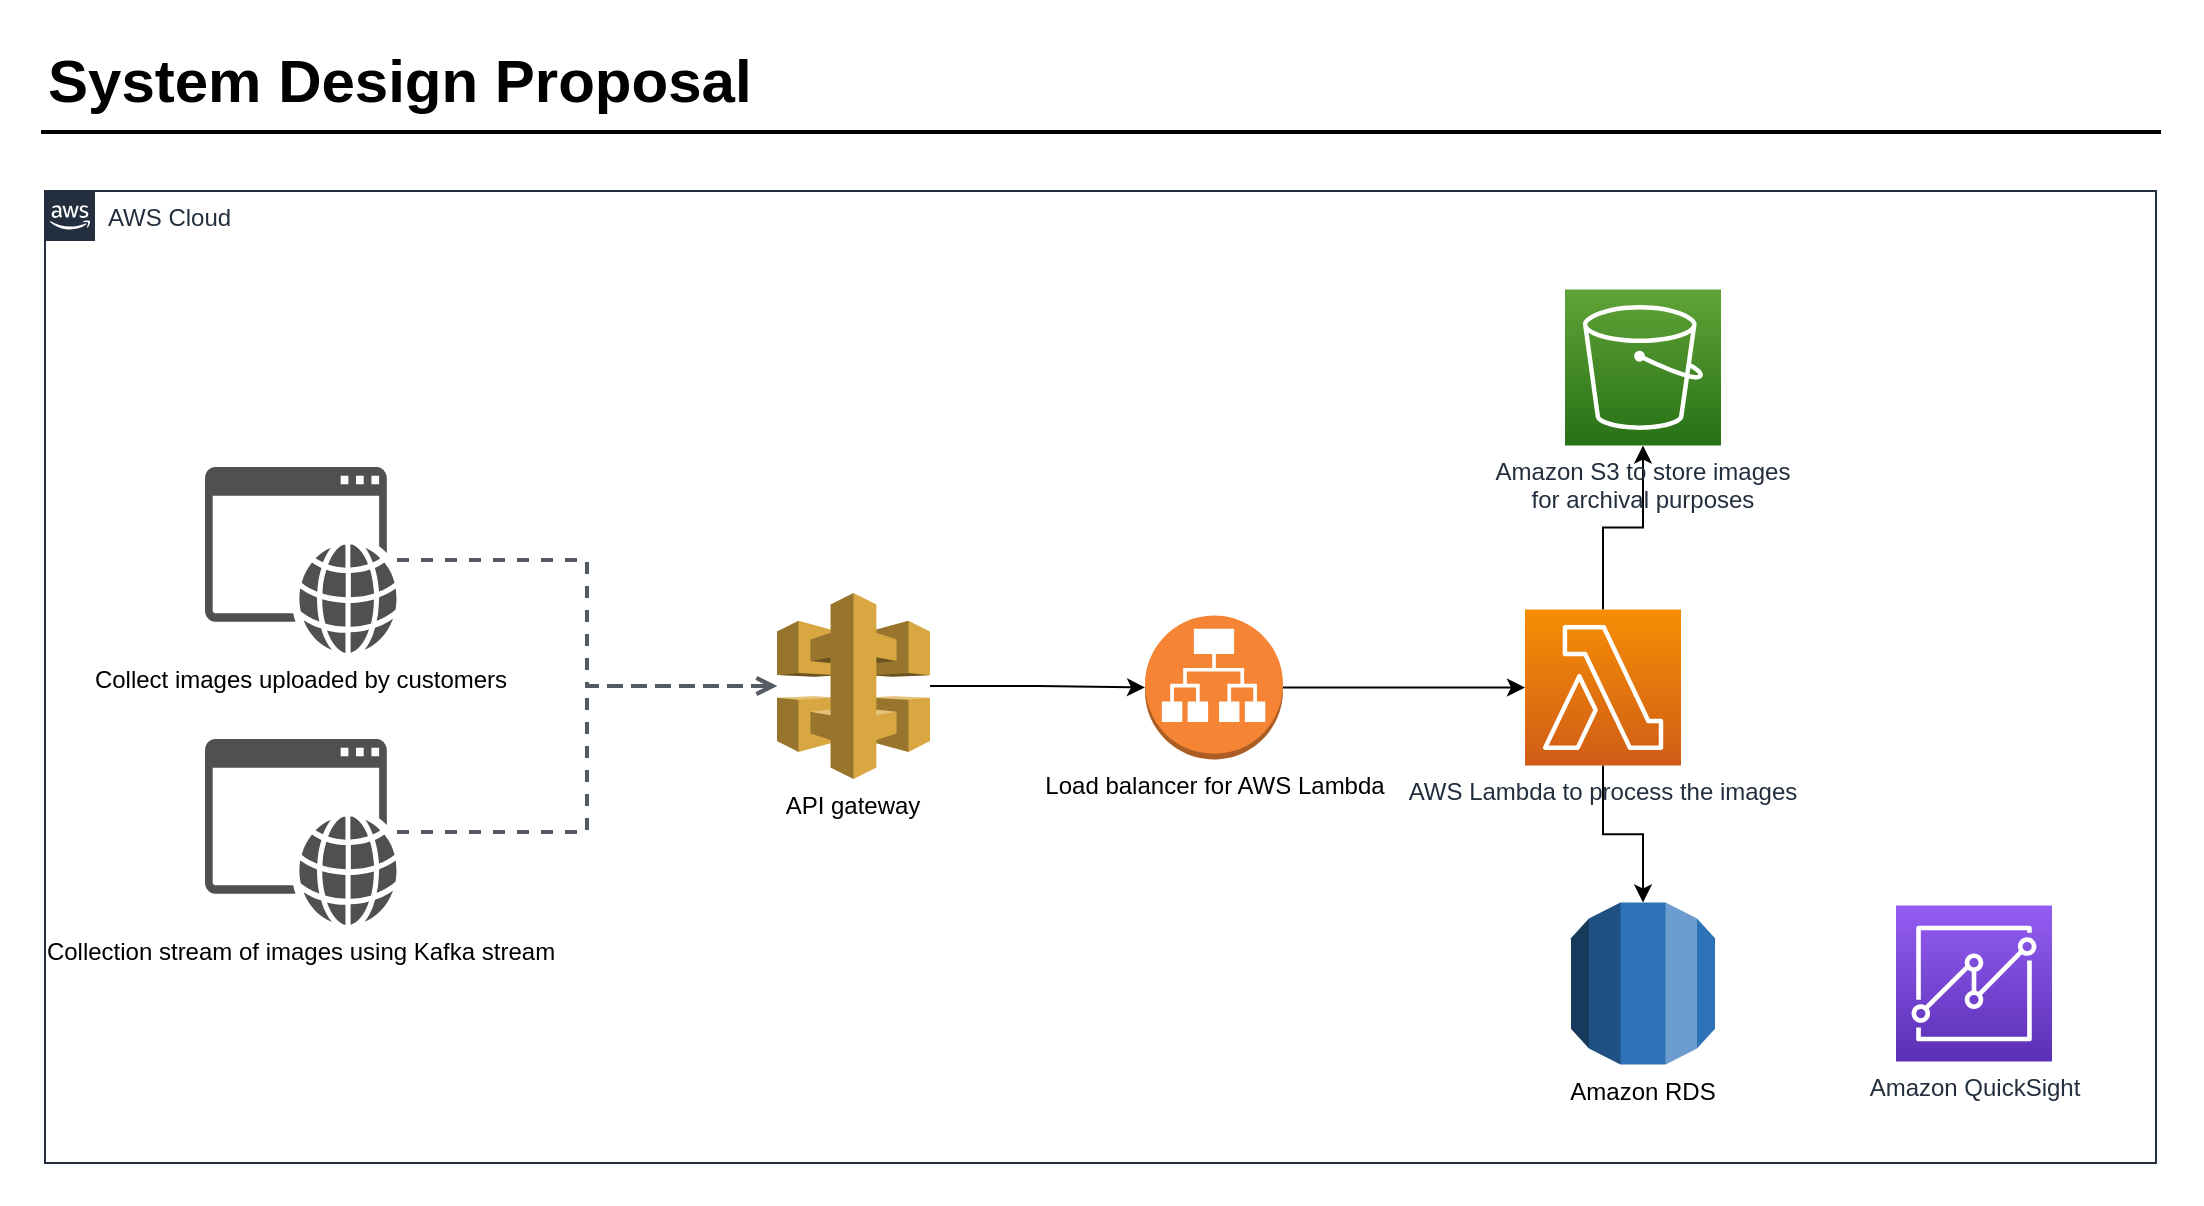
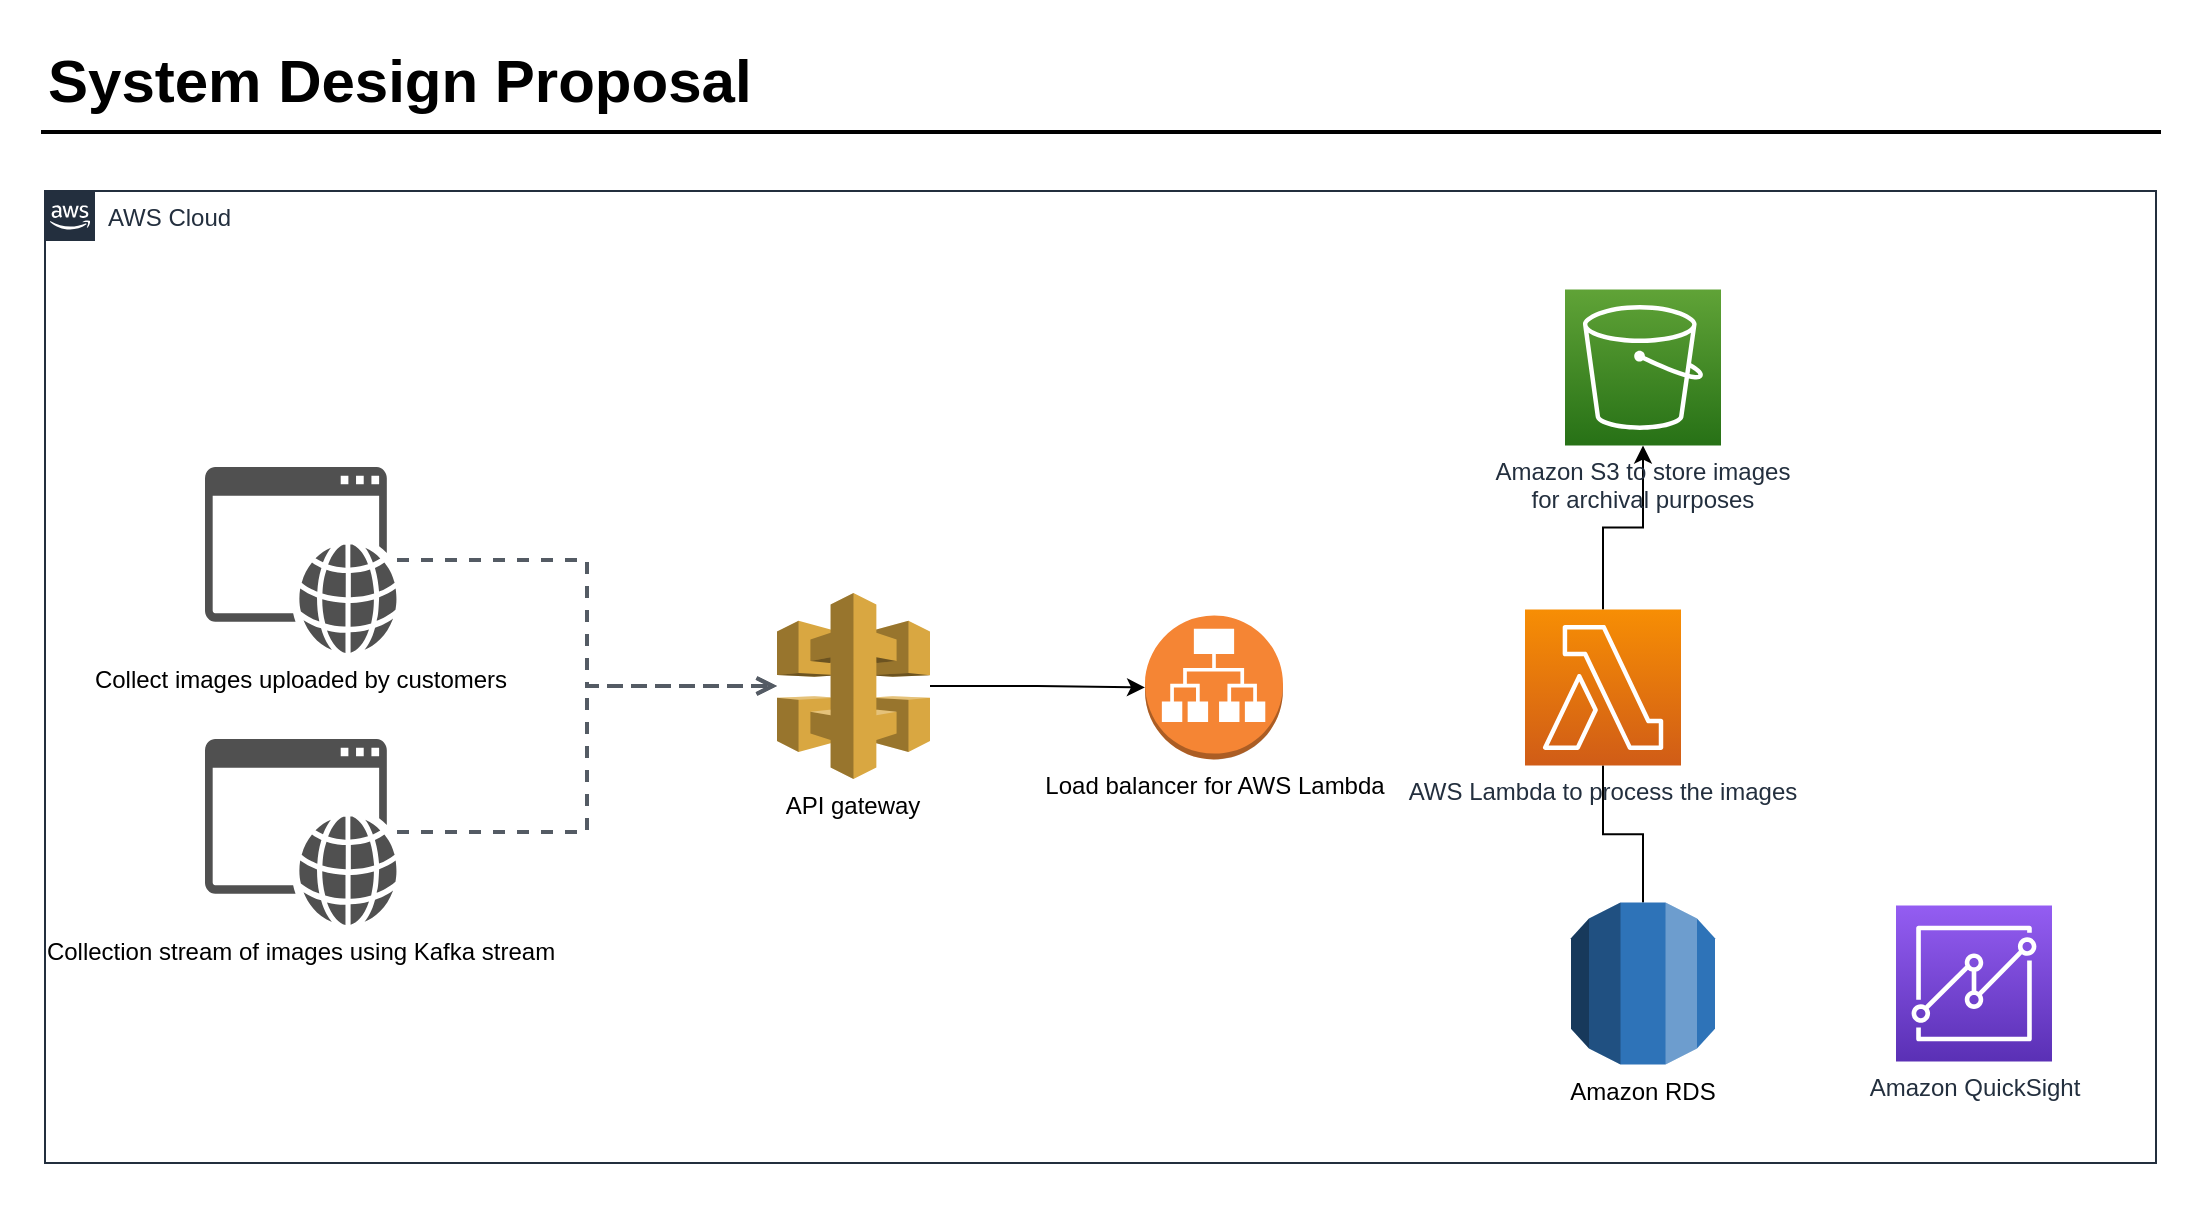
(1397, 688) -> none
(1643, 887) -> (1643, 893)
